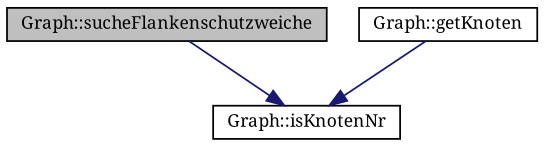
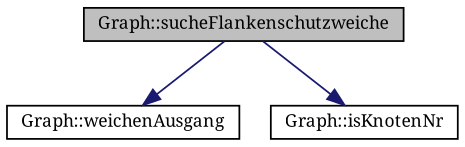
(448, 24) -> none
none -> (123, 122)
